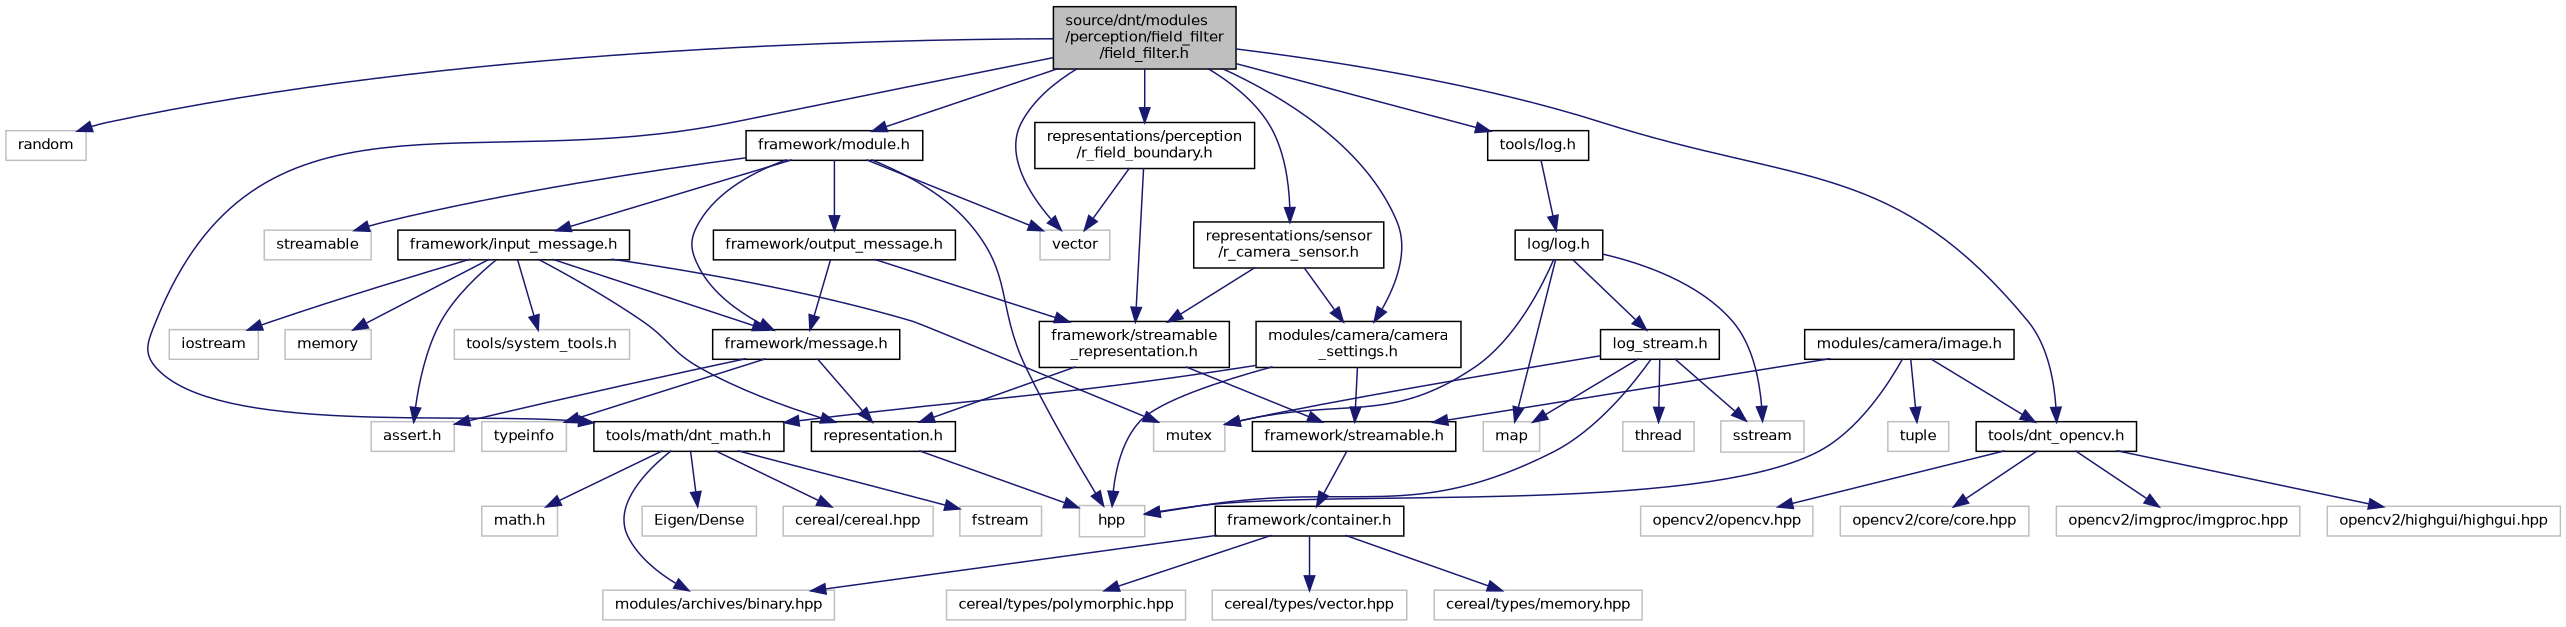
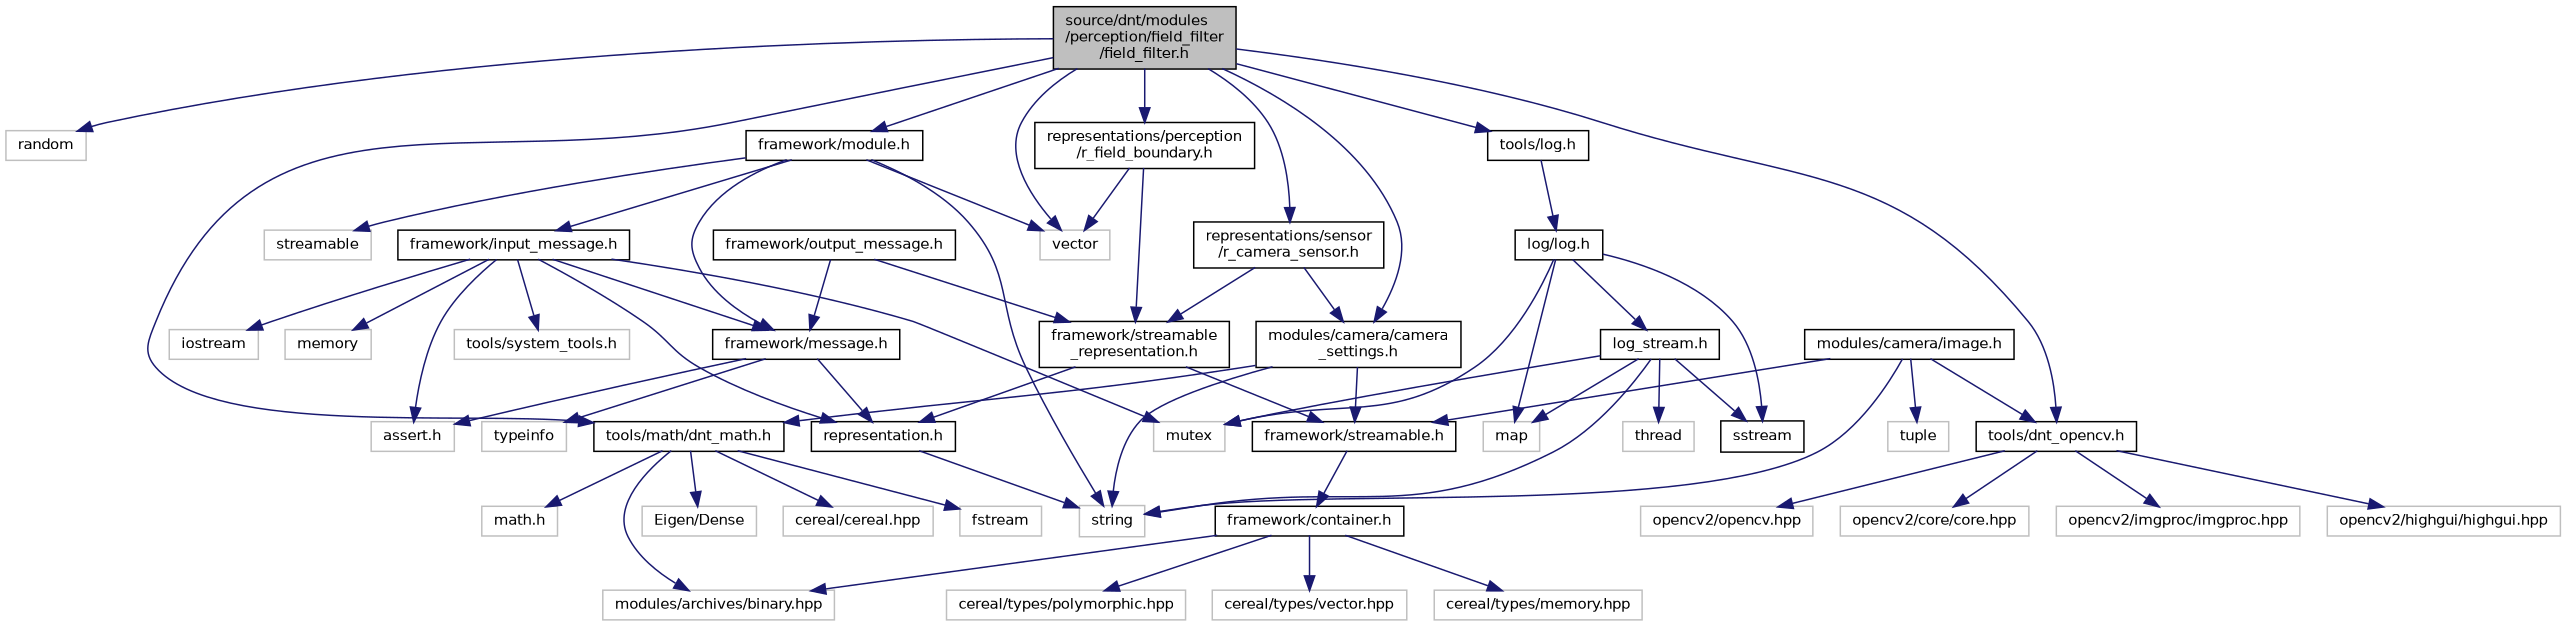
(834, 188) -> none
(1762, 437) -> (1762, 437)
(1112, 521) -> (1112, 521)
